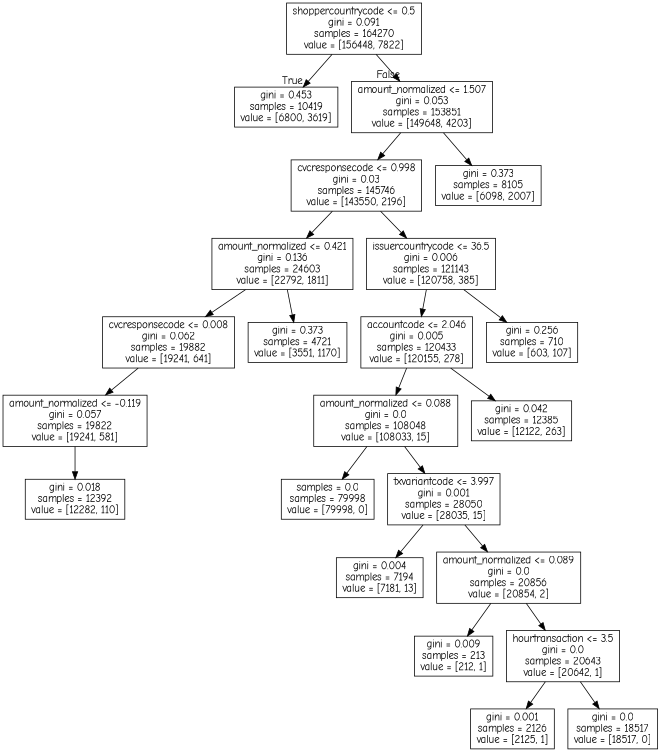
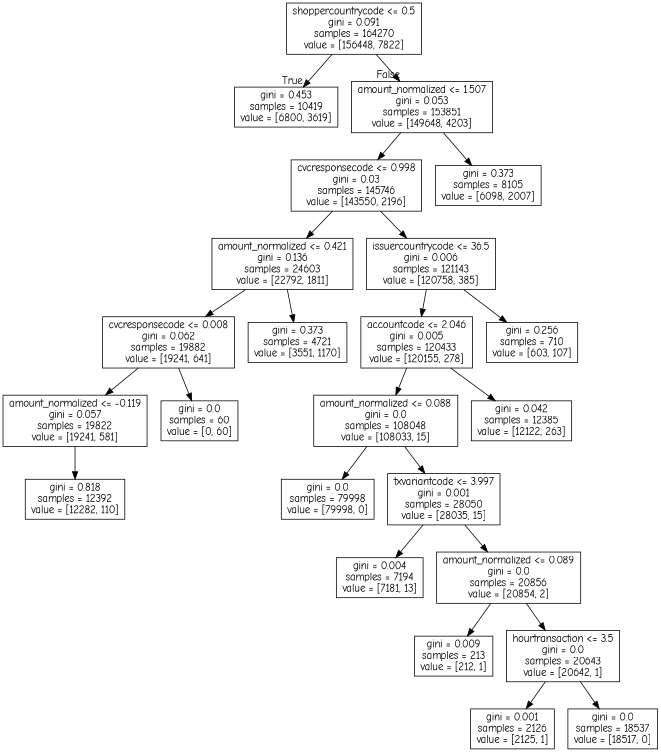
none -> (199, 421)
(75, 499) -> (75, 499)
(328, 499) -> (328, 499)
(613, 729) -> (613, 729)
